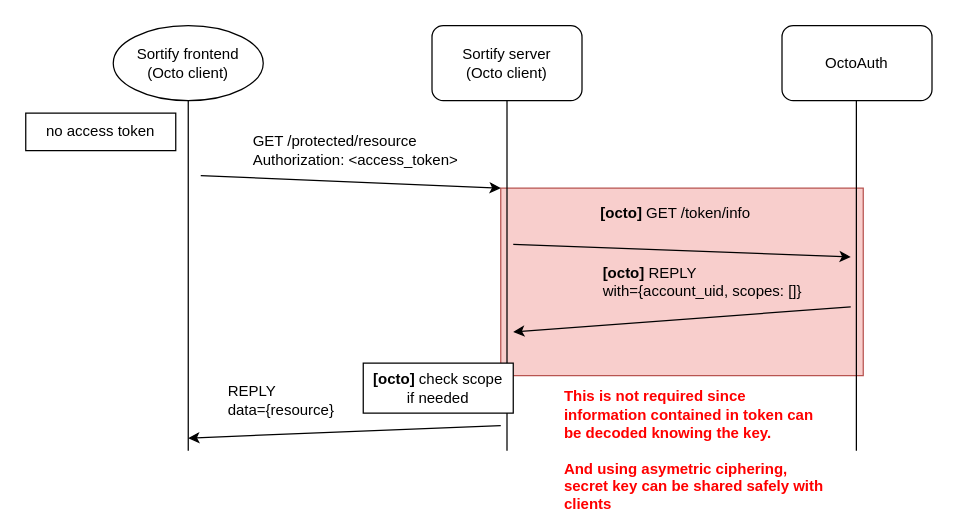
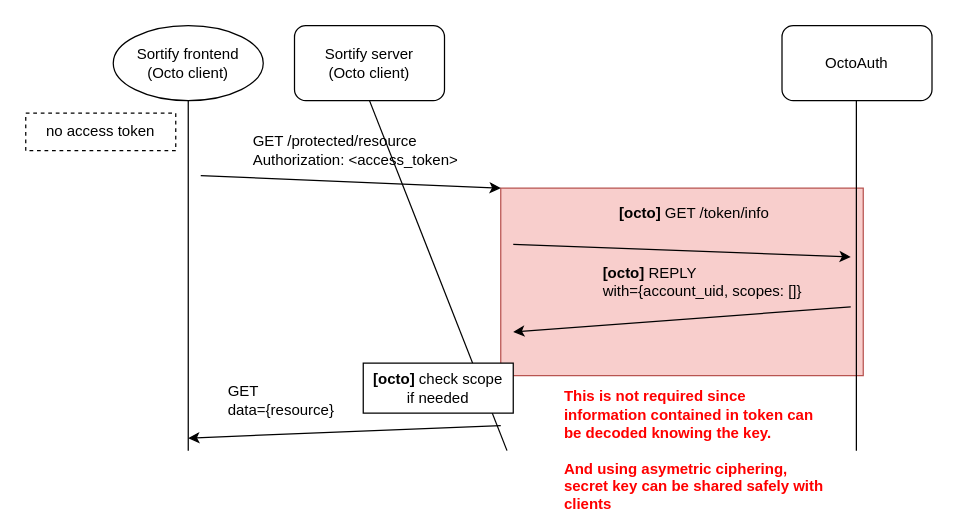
(507, 63) -> (369, 63)
(101, 132) -> (101, 132)
(676, 213) -> (694, 213)
(291, 401) -> (291, 401)
